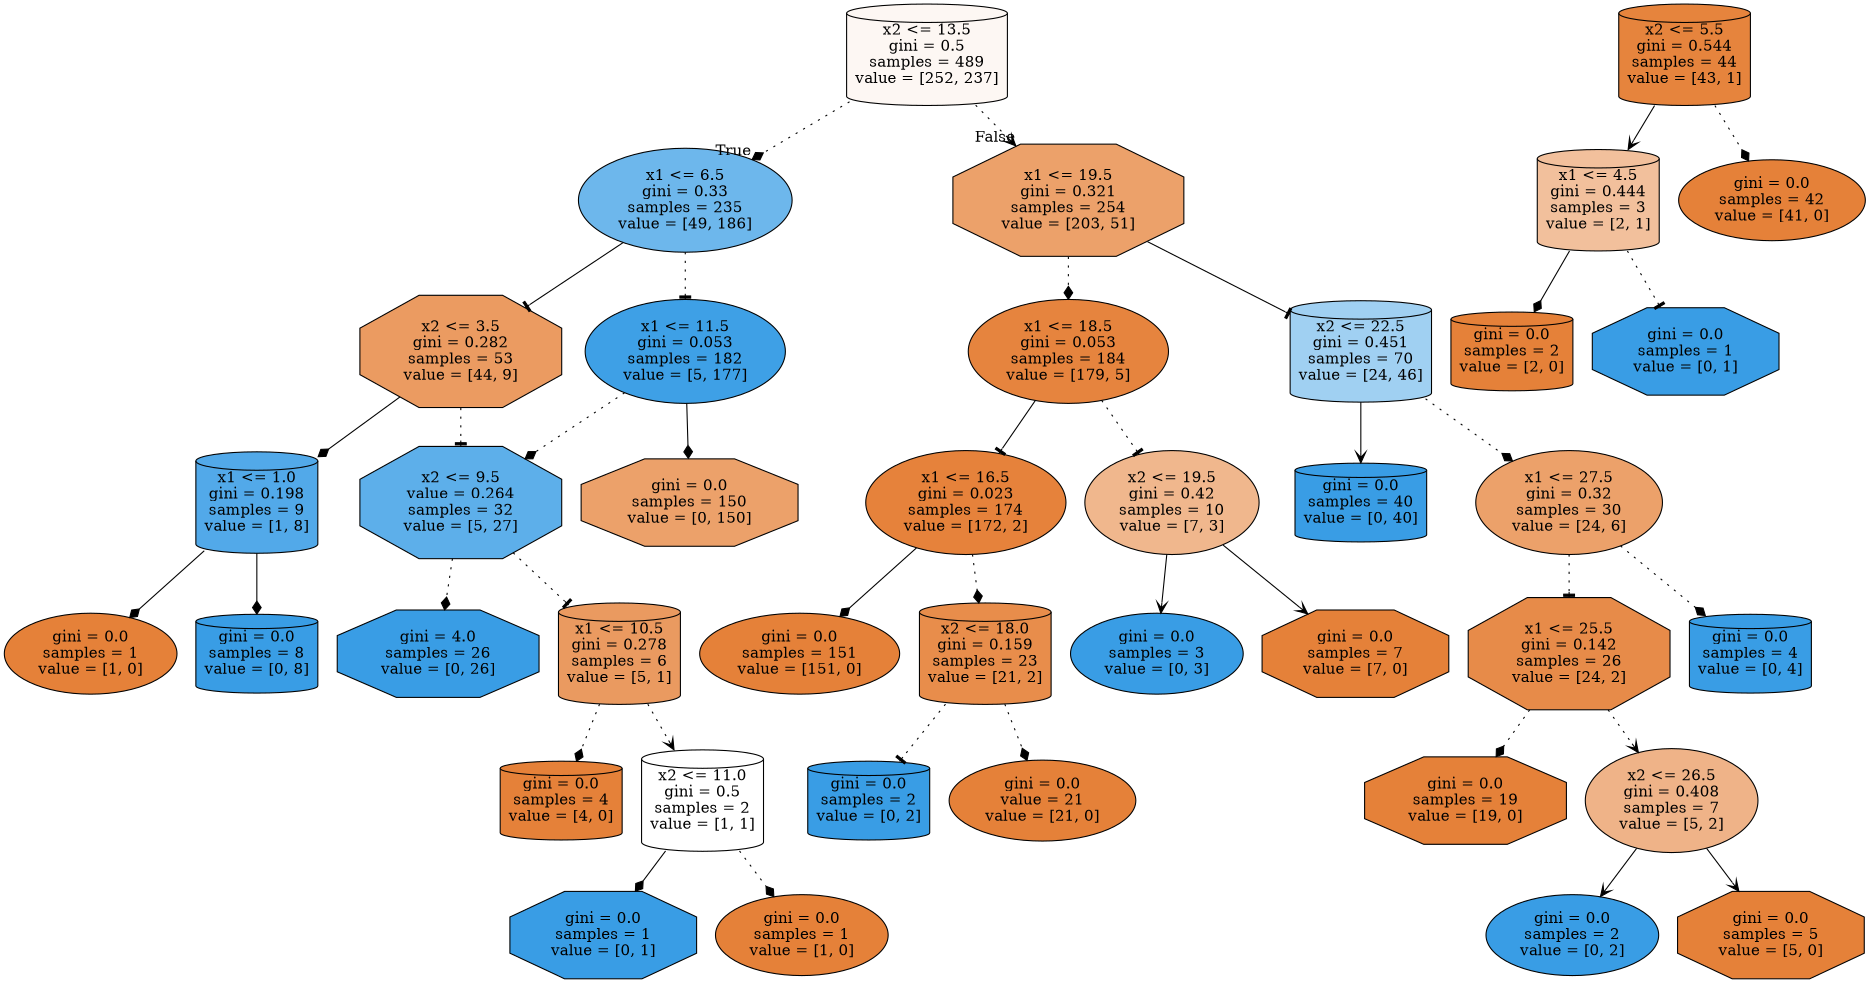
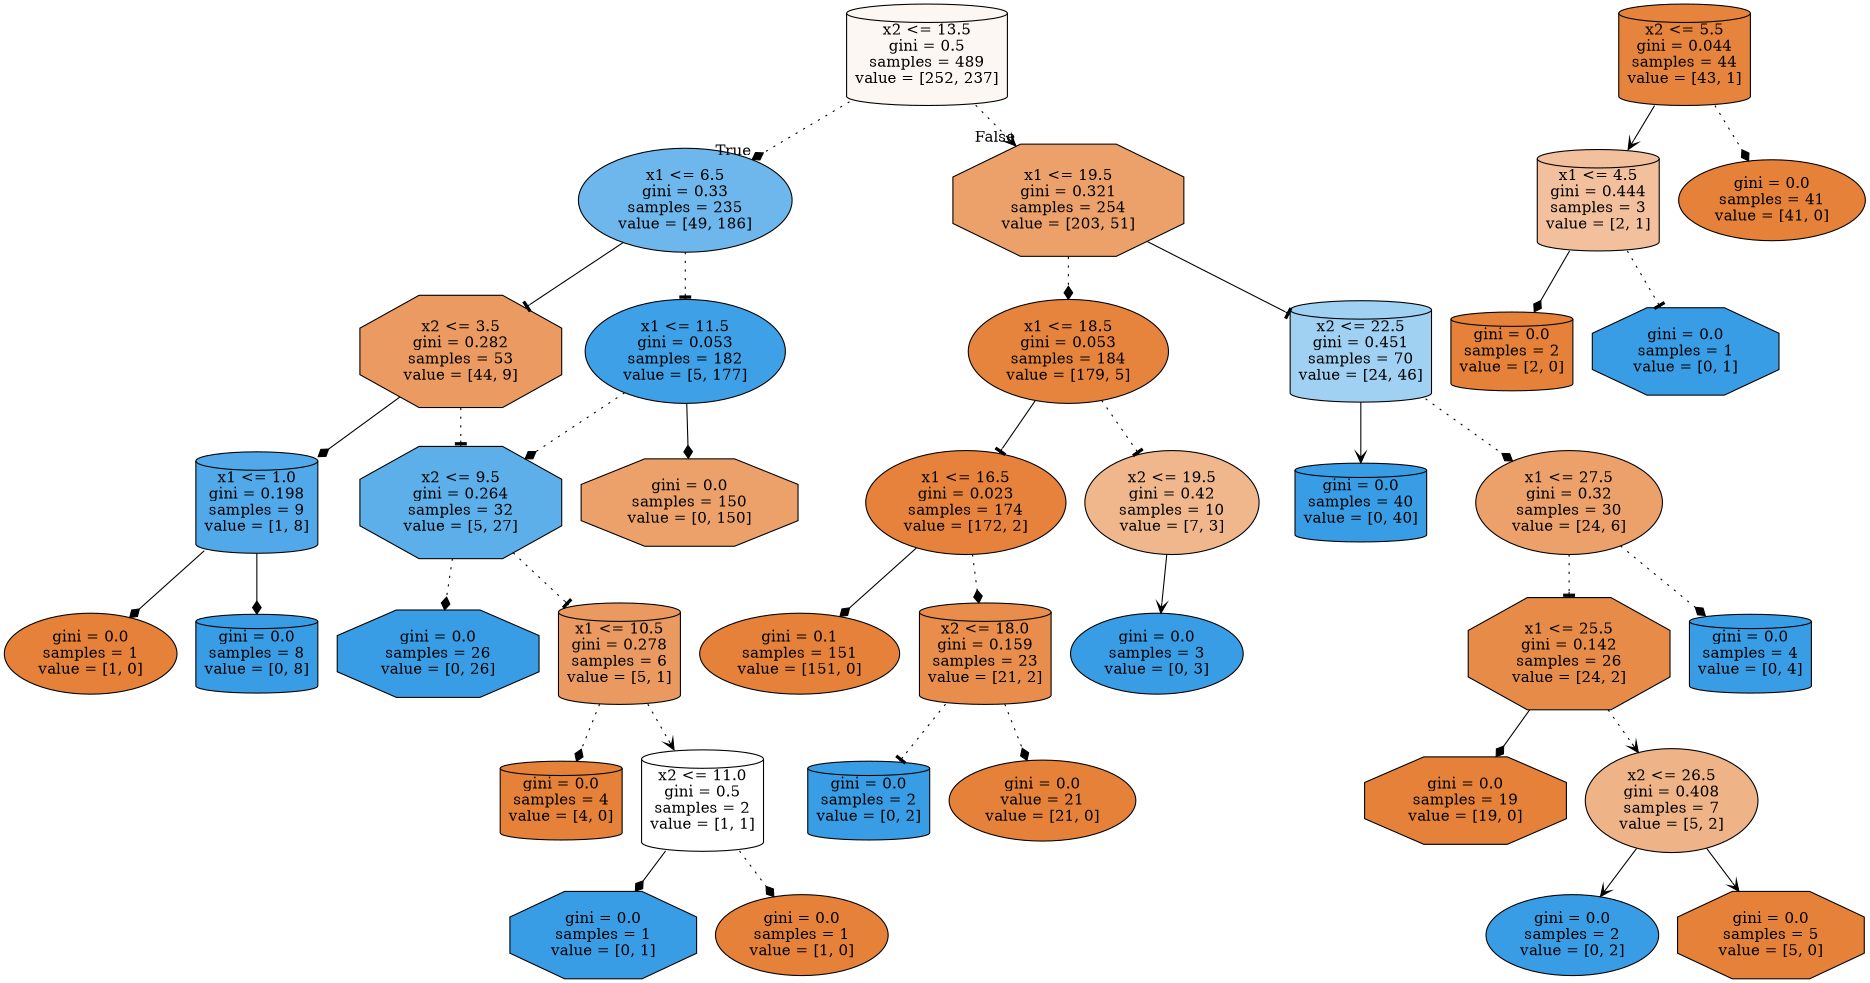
(1685, 55) -> (1685, 55)
(1772, 200) -> (1772, 200)
(461, 503) -> (461, 503)
(438, 654) -> (438, 654)
(800, 654) -> (800, 654)
(1355, 654) -> none
(1517, 728) -> (1517, 728)
